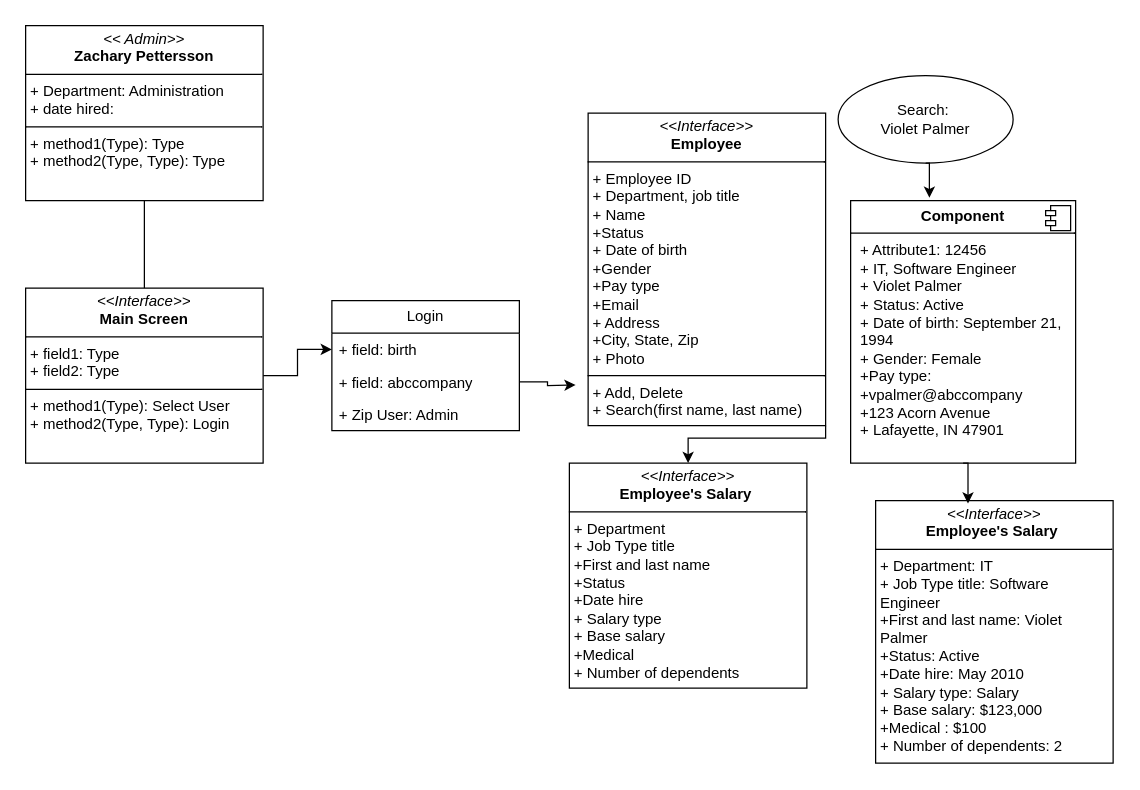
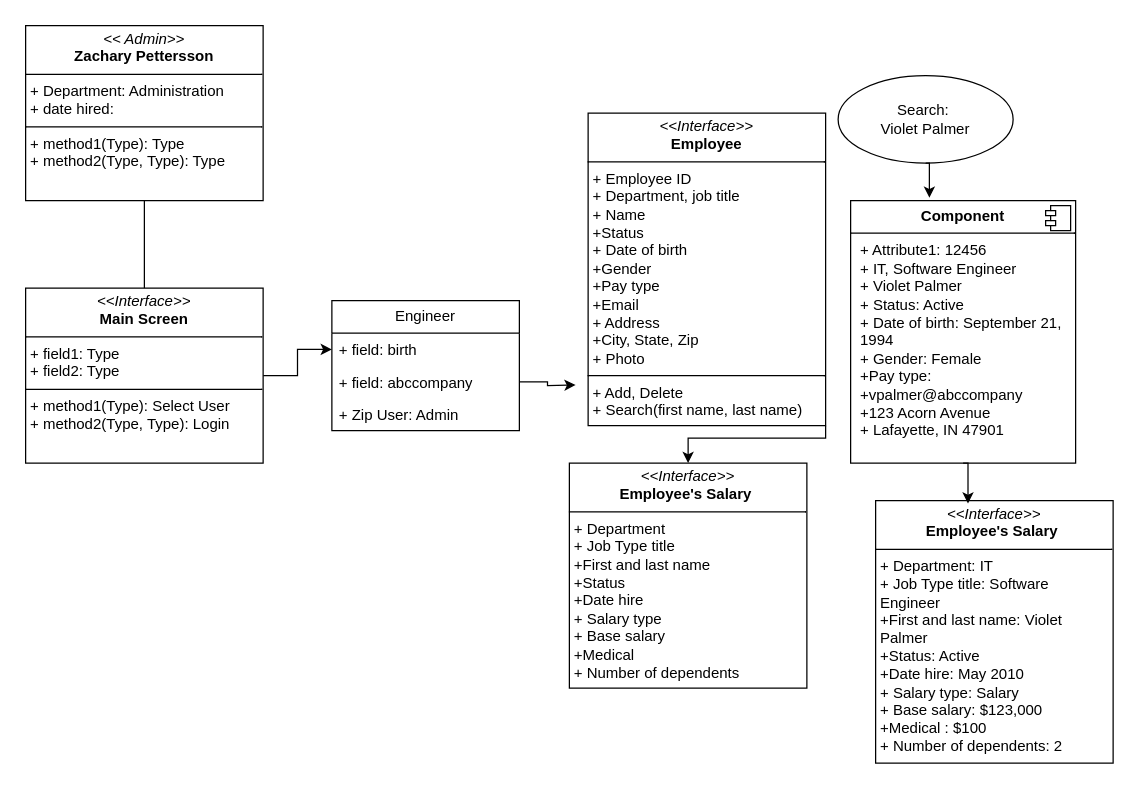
(426, 317) -> (426, 317)
